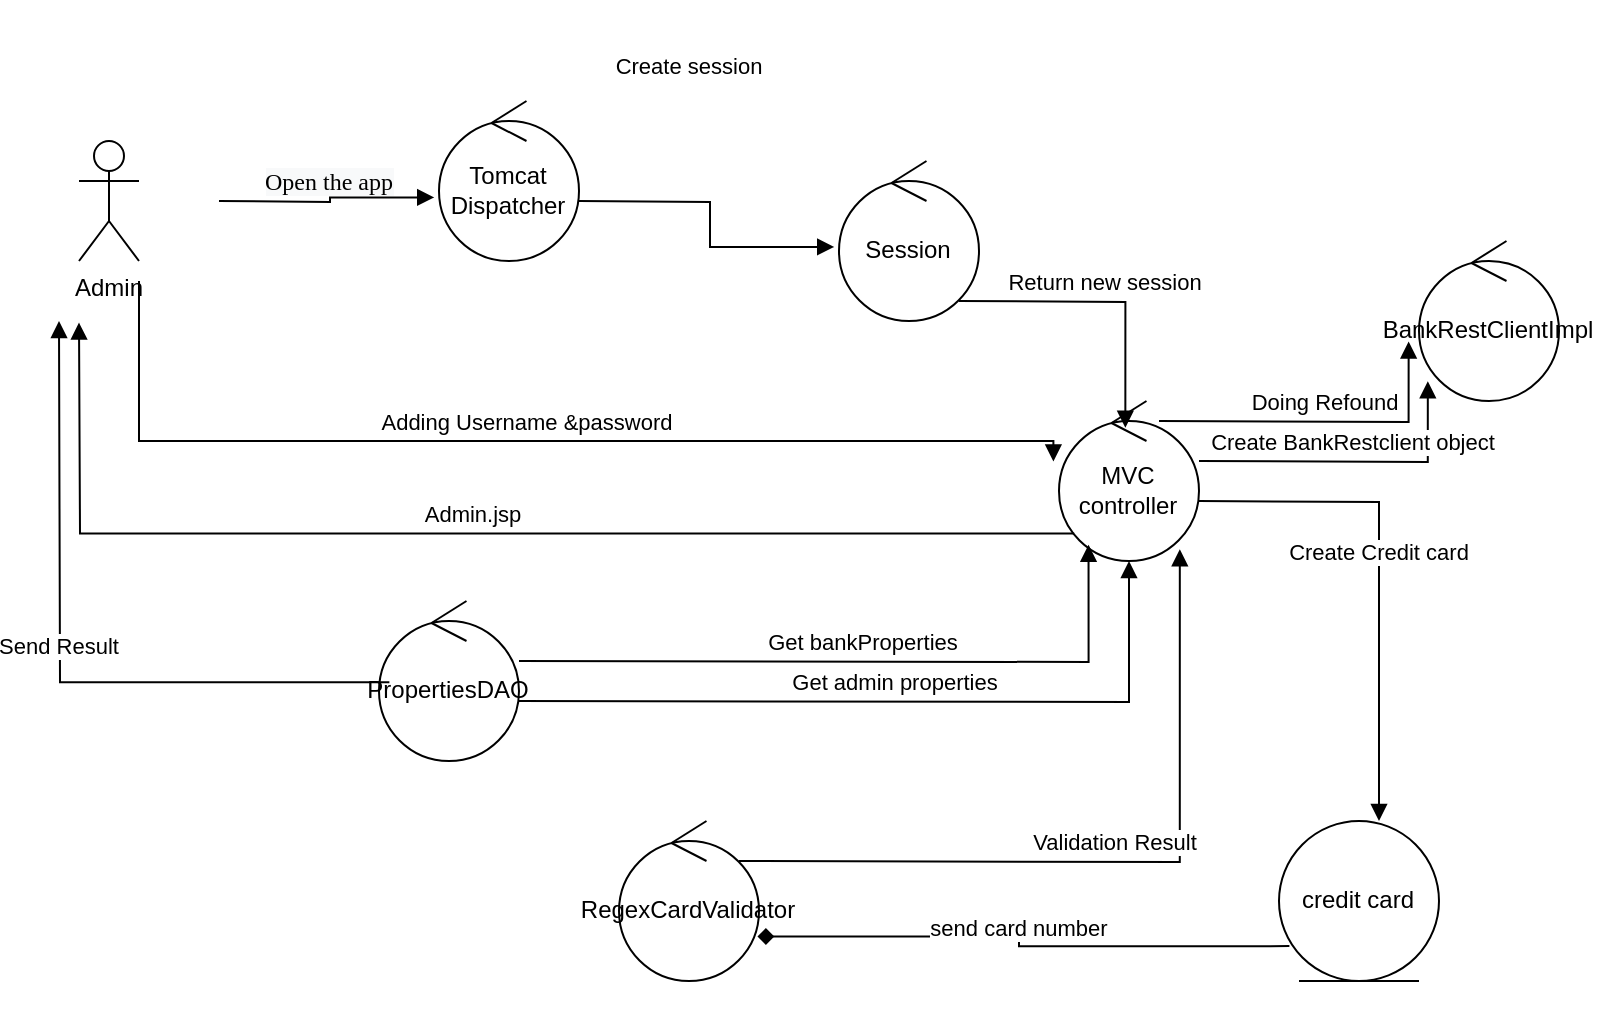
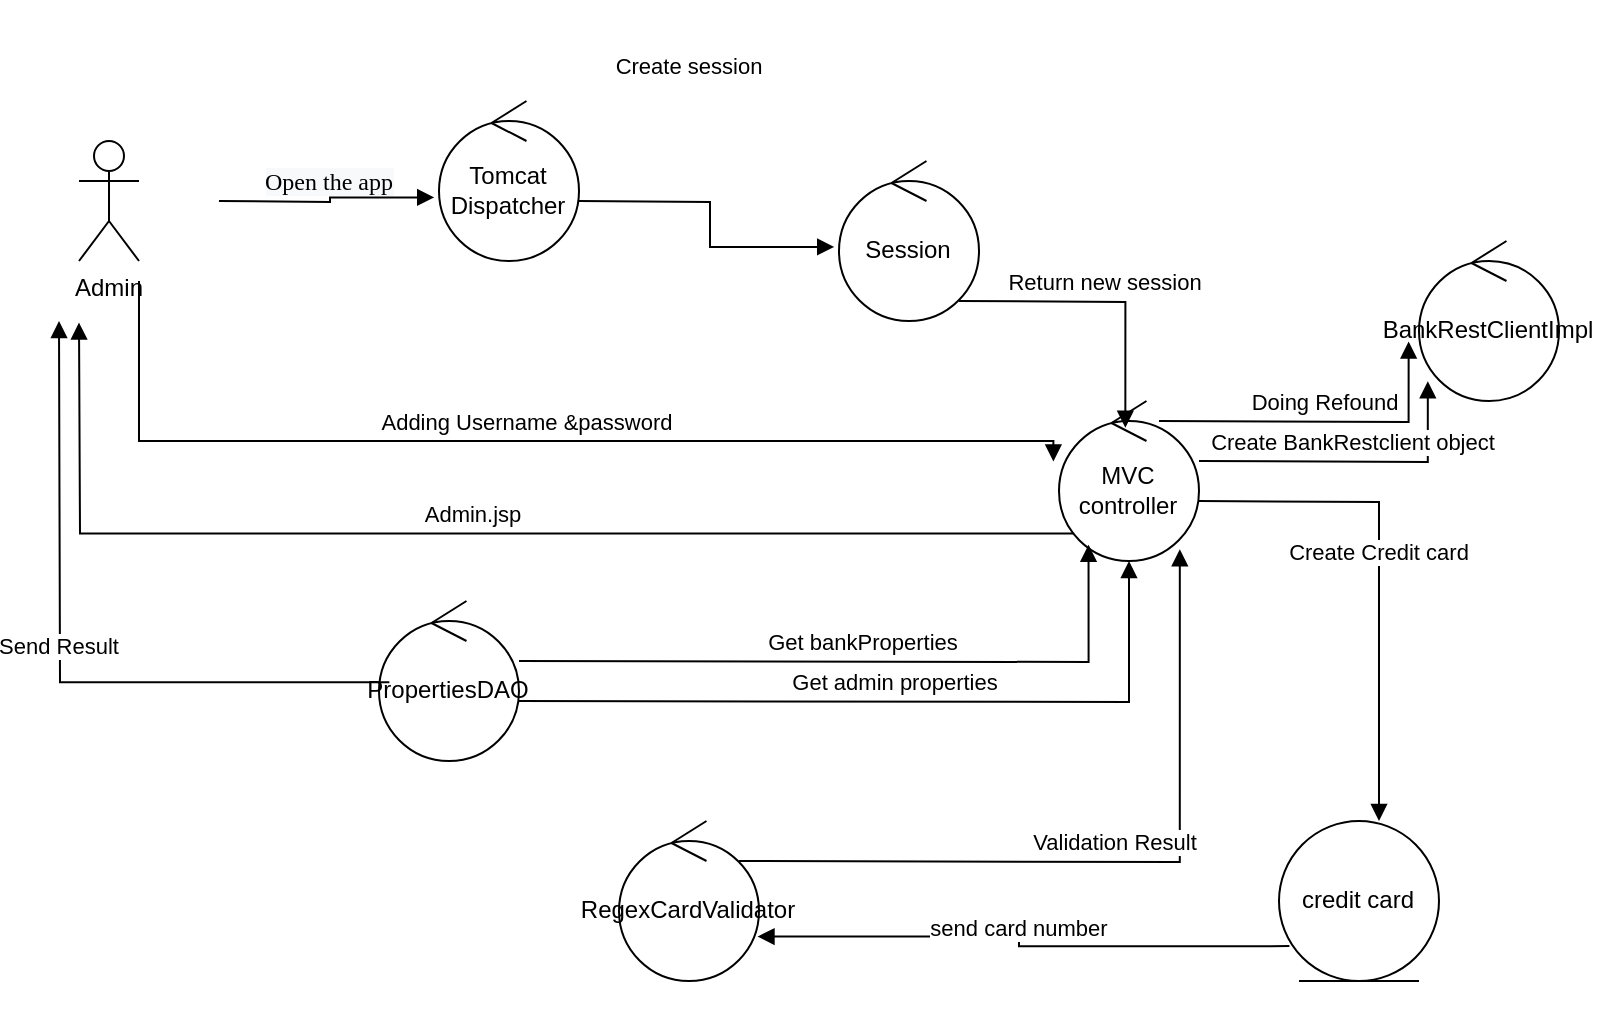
(775, 937) -> (775, 937)
